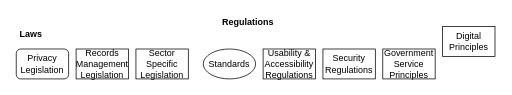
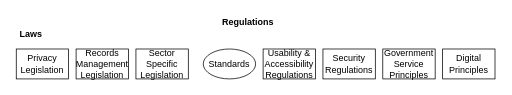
(469, 42) -> (469, 64)
(42, 64) -> (42, 64)
